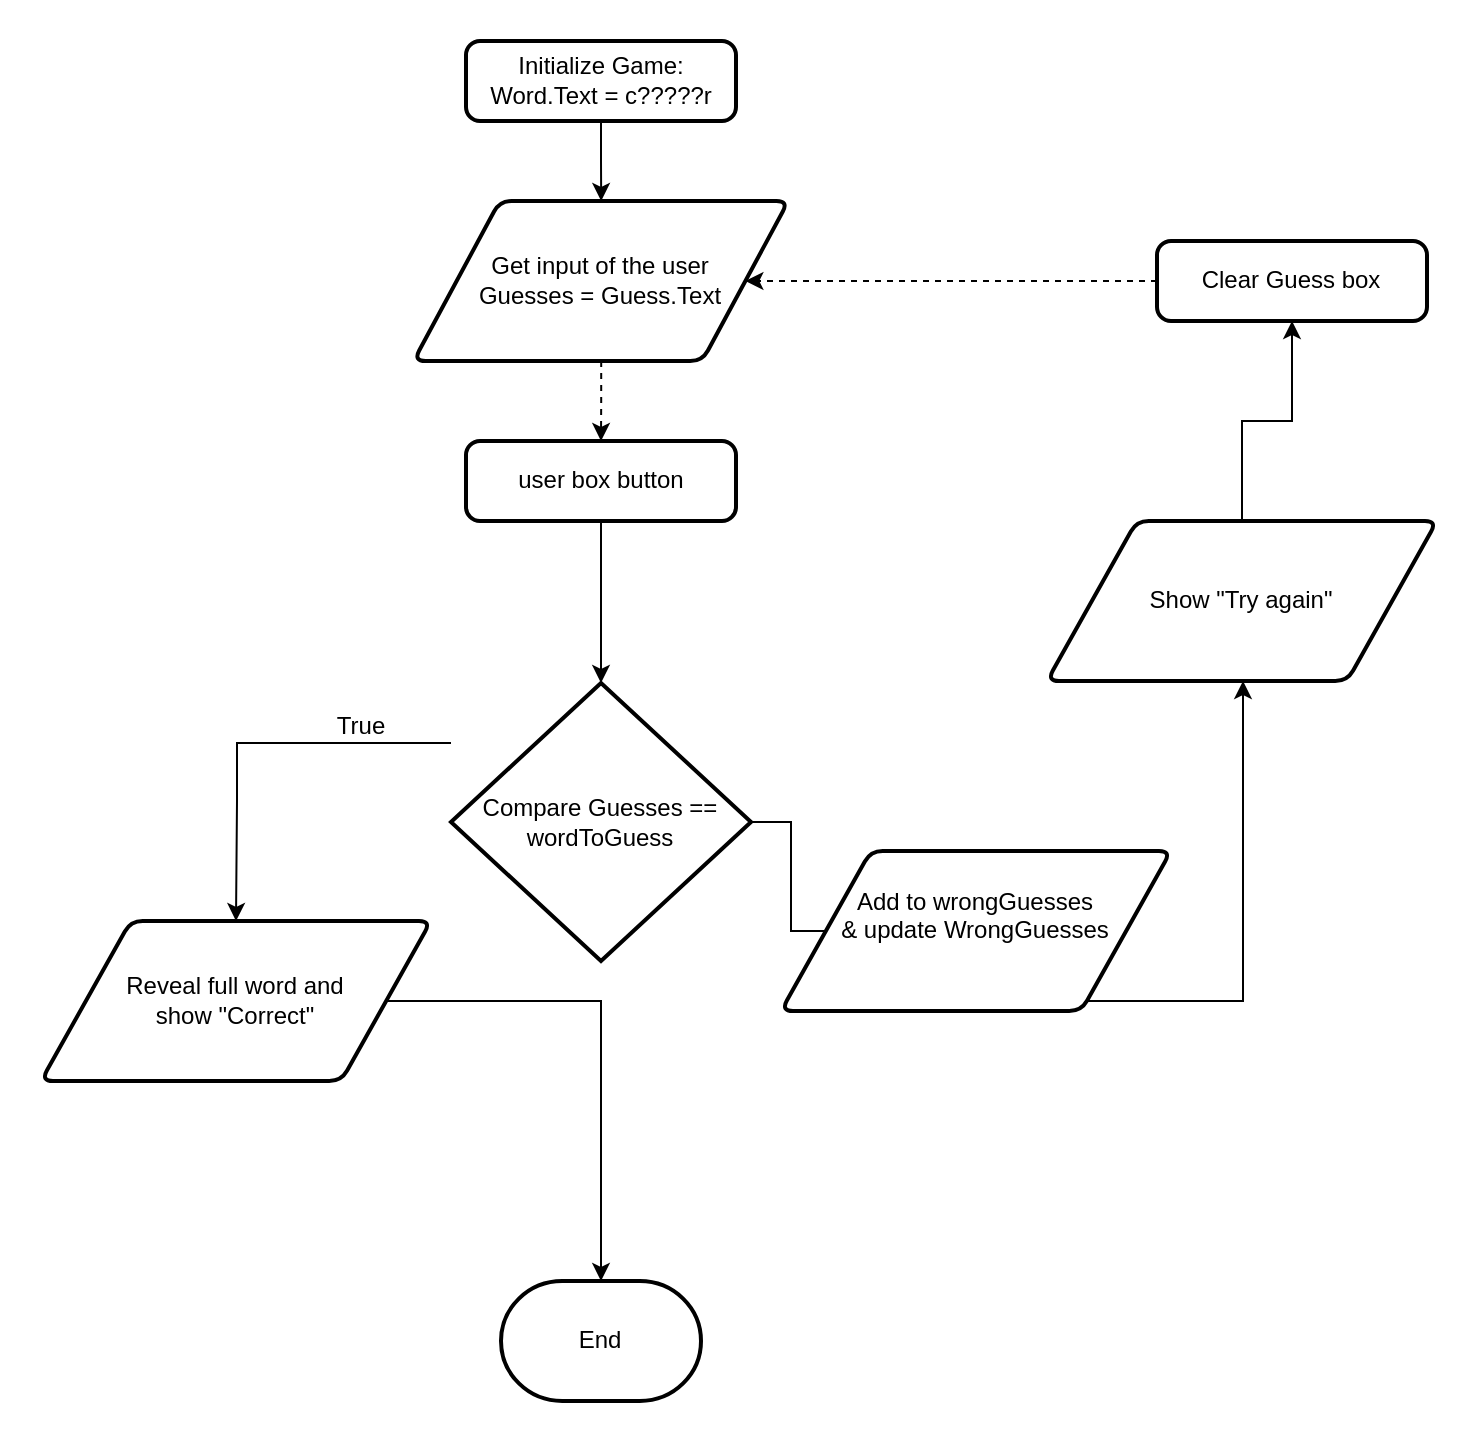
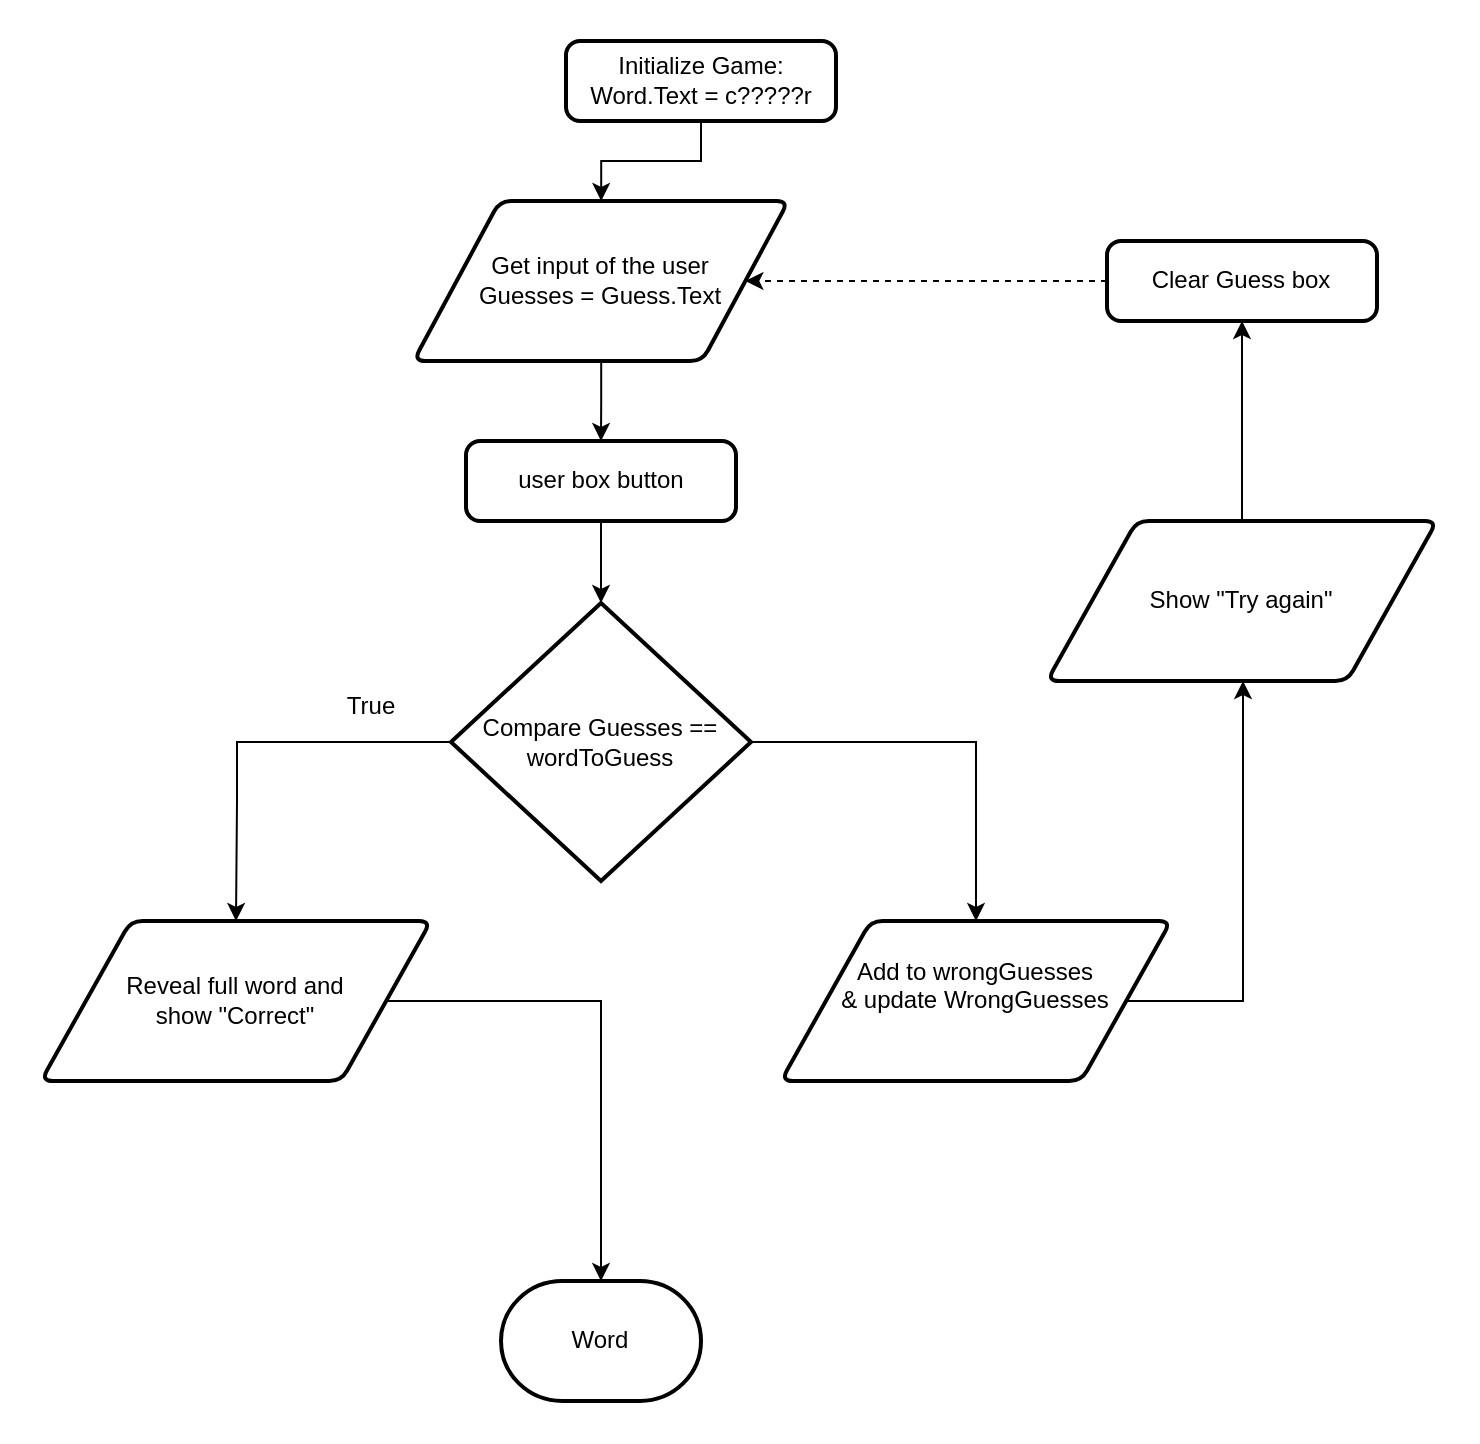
(601, 81) -> (701, 81)
(1292, 281) -> (1242, 281)
(601, 393) -> (601, 393)
(361, 727) -> (371, 707)
(601, 822) -> (601, 742)
(976, 931) -> (976, 1001)
(601, 1341) -> (601, 1341)
